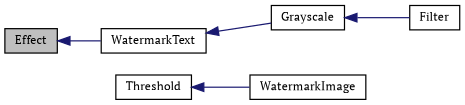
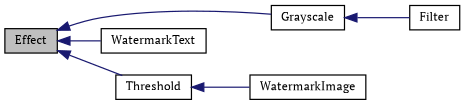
(245, 27) -> (169, 12)
none -> (96, 65)
